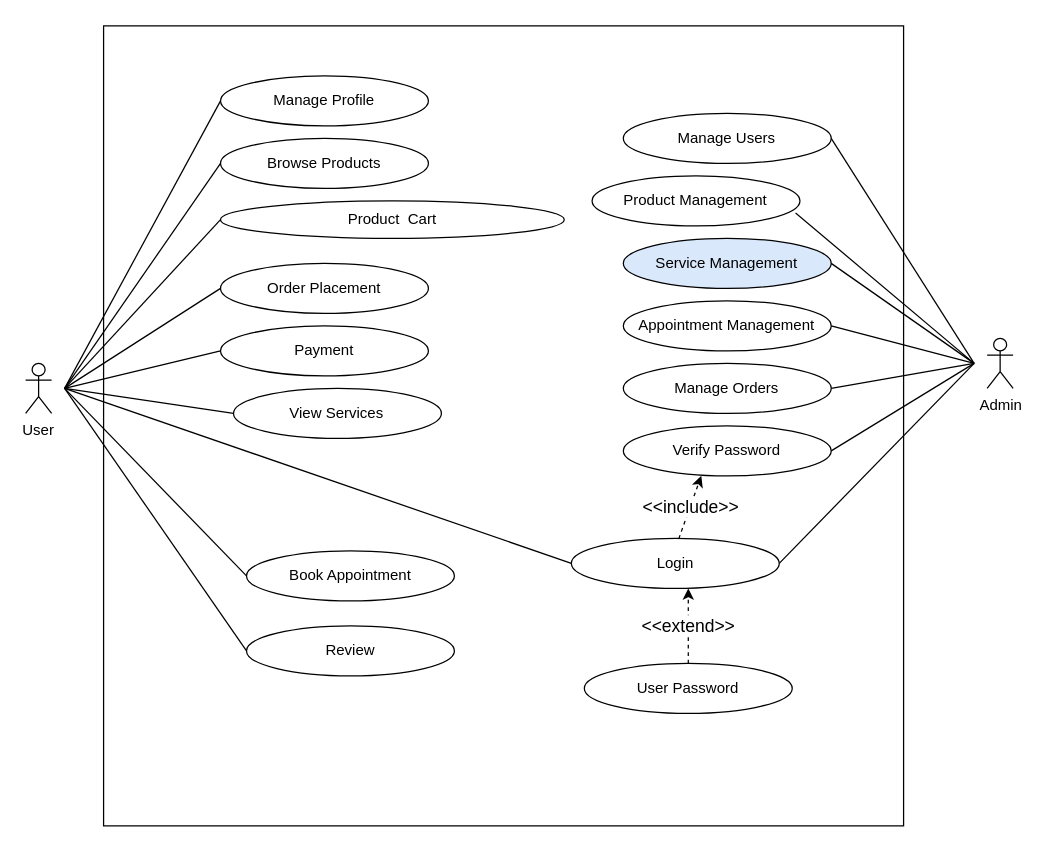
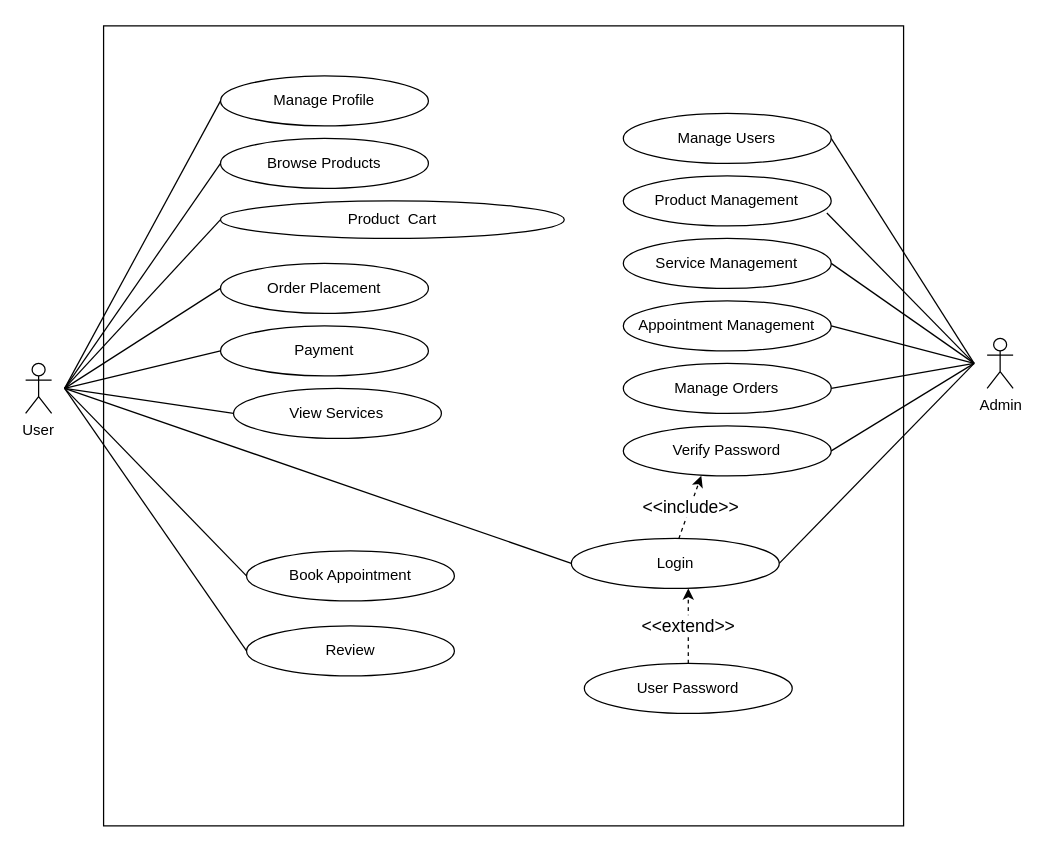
(696, 201) -> (727, 201)
(727, 263) -> (727, 263)
